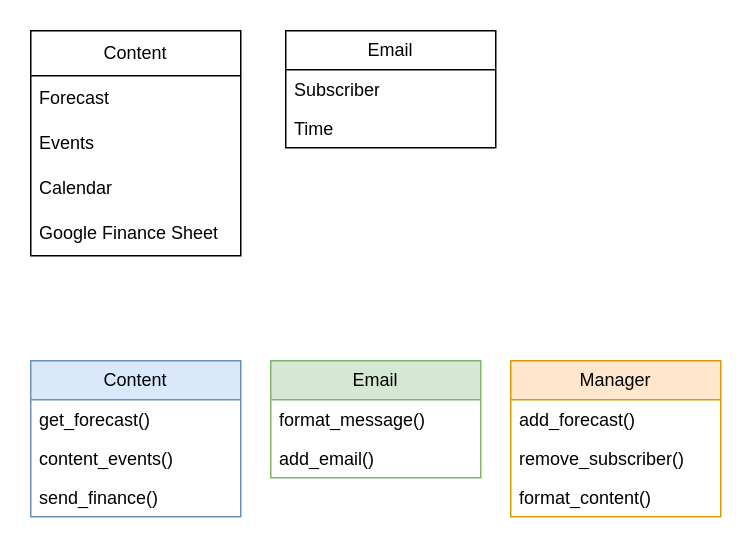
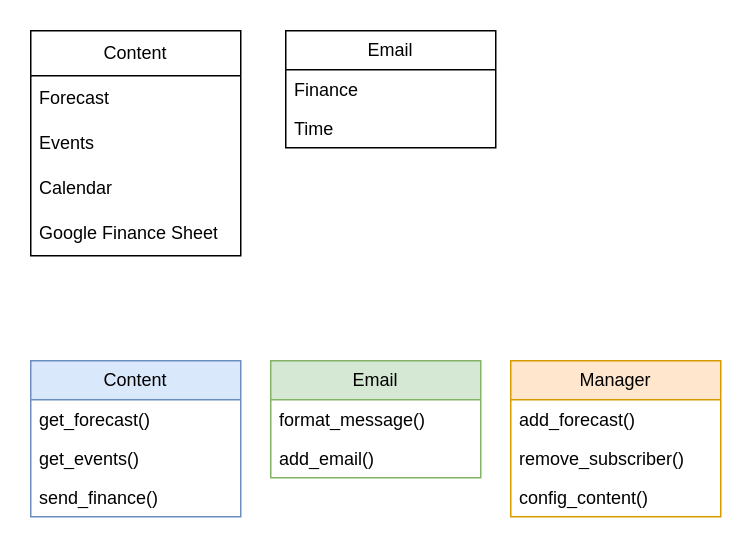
(343, 91) -> (328, 91)
(120, 460) -> (100, 460)
(600, 499) -> (598, 499)
